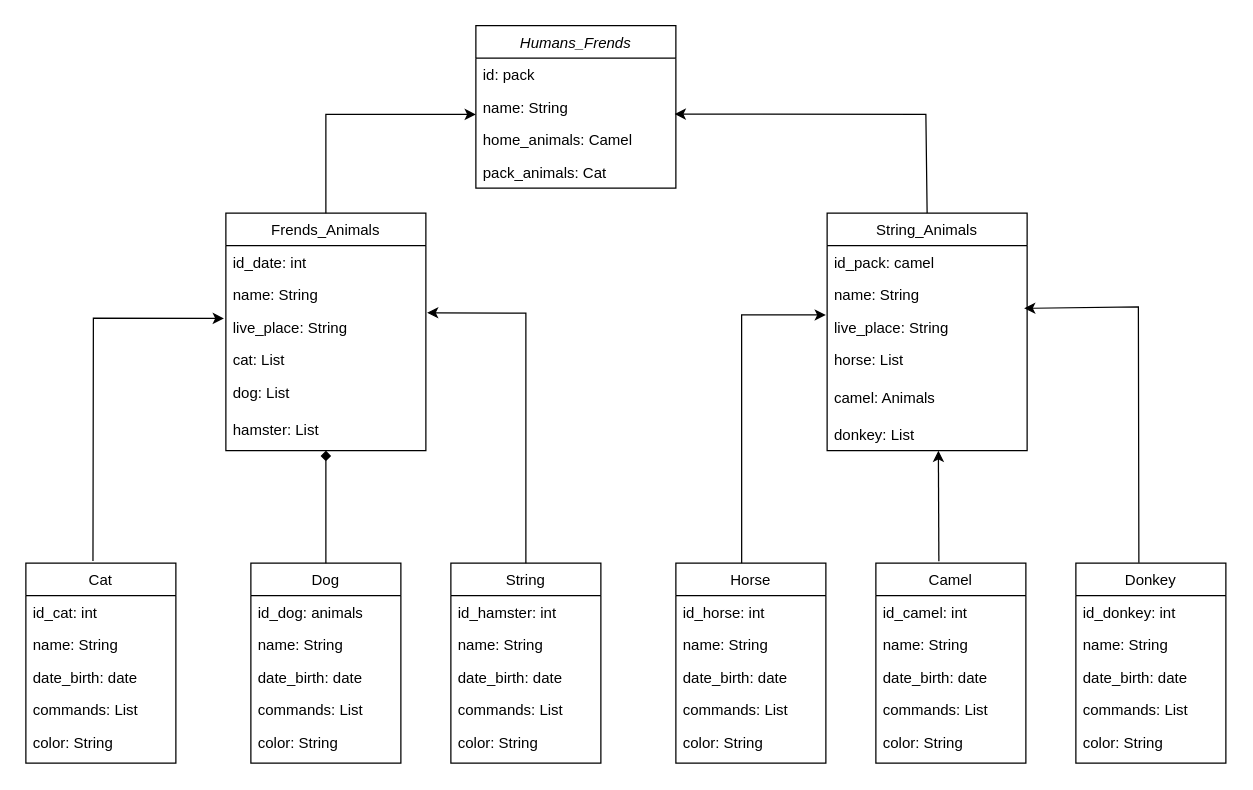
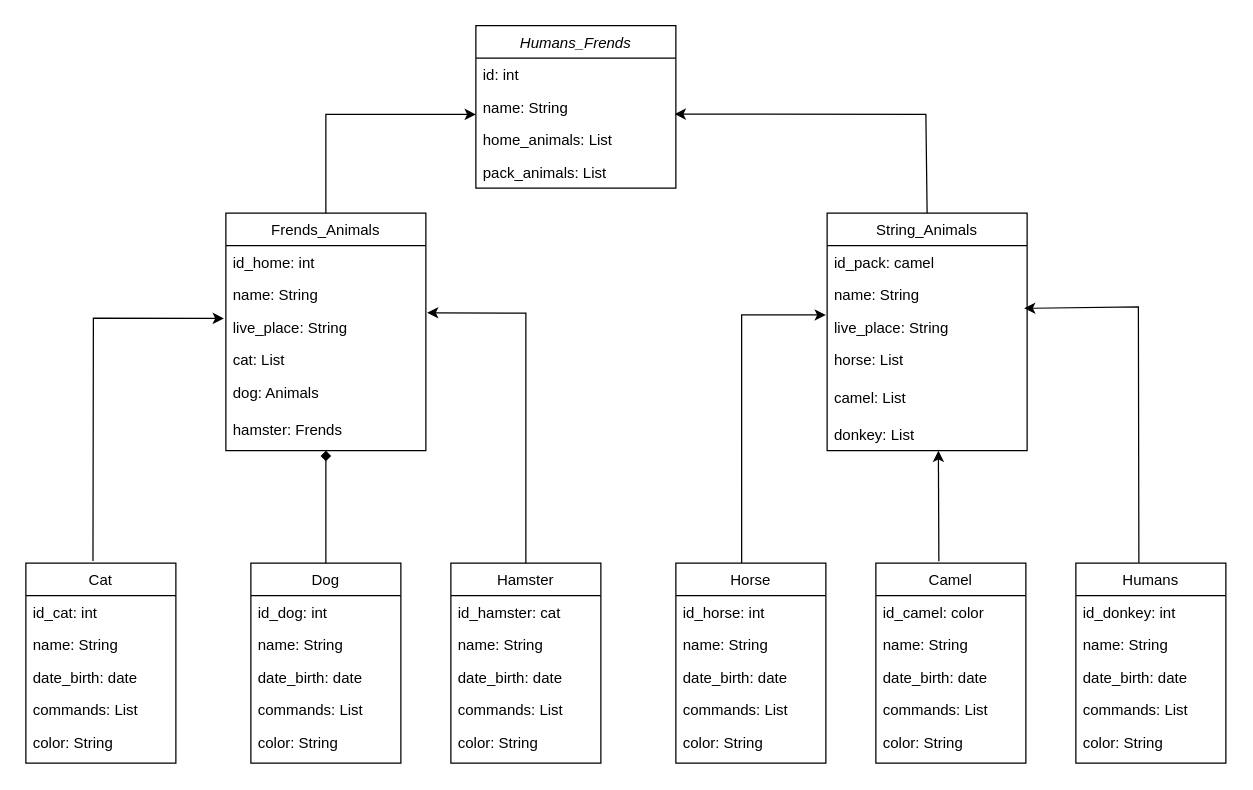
(510, 75) -> (504, 75)
(553, 140) -> (548, 140)
(546, 173) -> (548, 173)
(275, 263) -> (275, 263)
(264, 393) -> (275, 393)
(883, 398) -> (872, 398)
(281, 430) -> (292, 430)
(525, 580) -> (525, 580)
(1150, 580) -> (1150, 580)
(311, 613) -> (296, 613)
(513, 613) -> (515, 613)
(927, 613) -> (936, 613)
